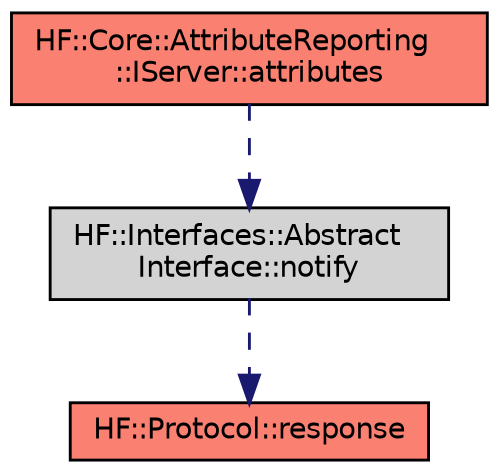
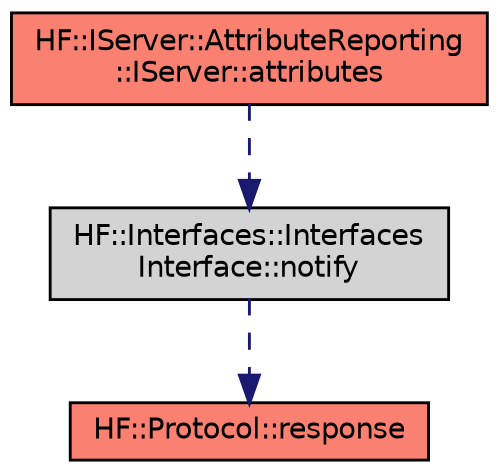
(249, 59) -> (249, 59)
(249, 254) -> (249, 254)
